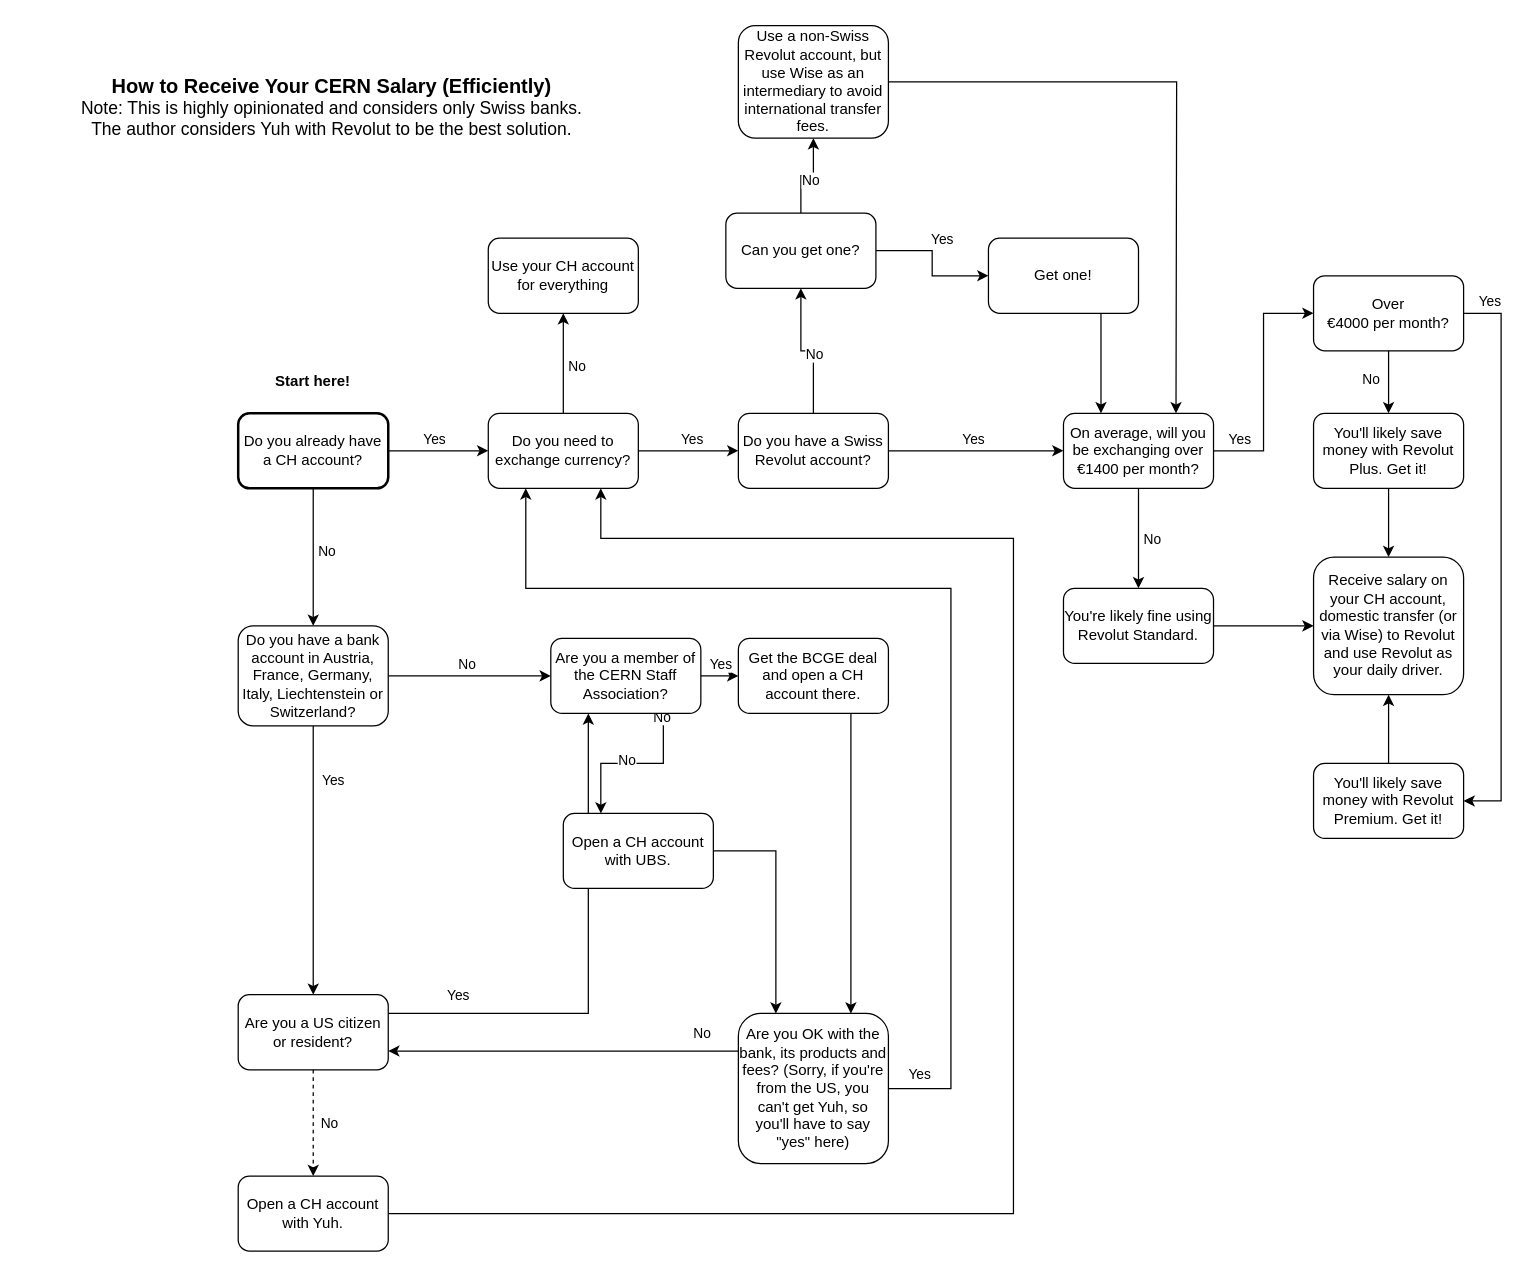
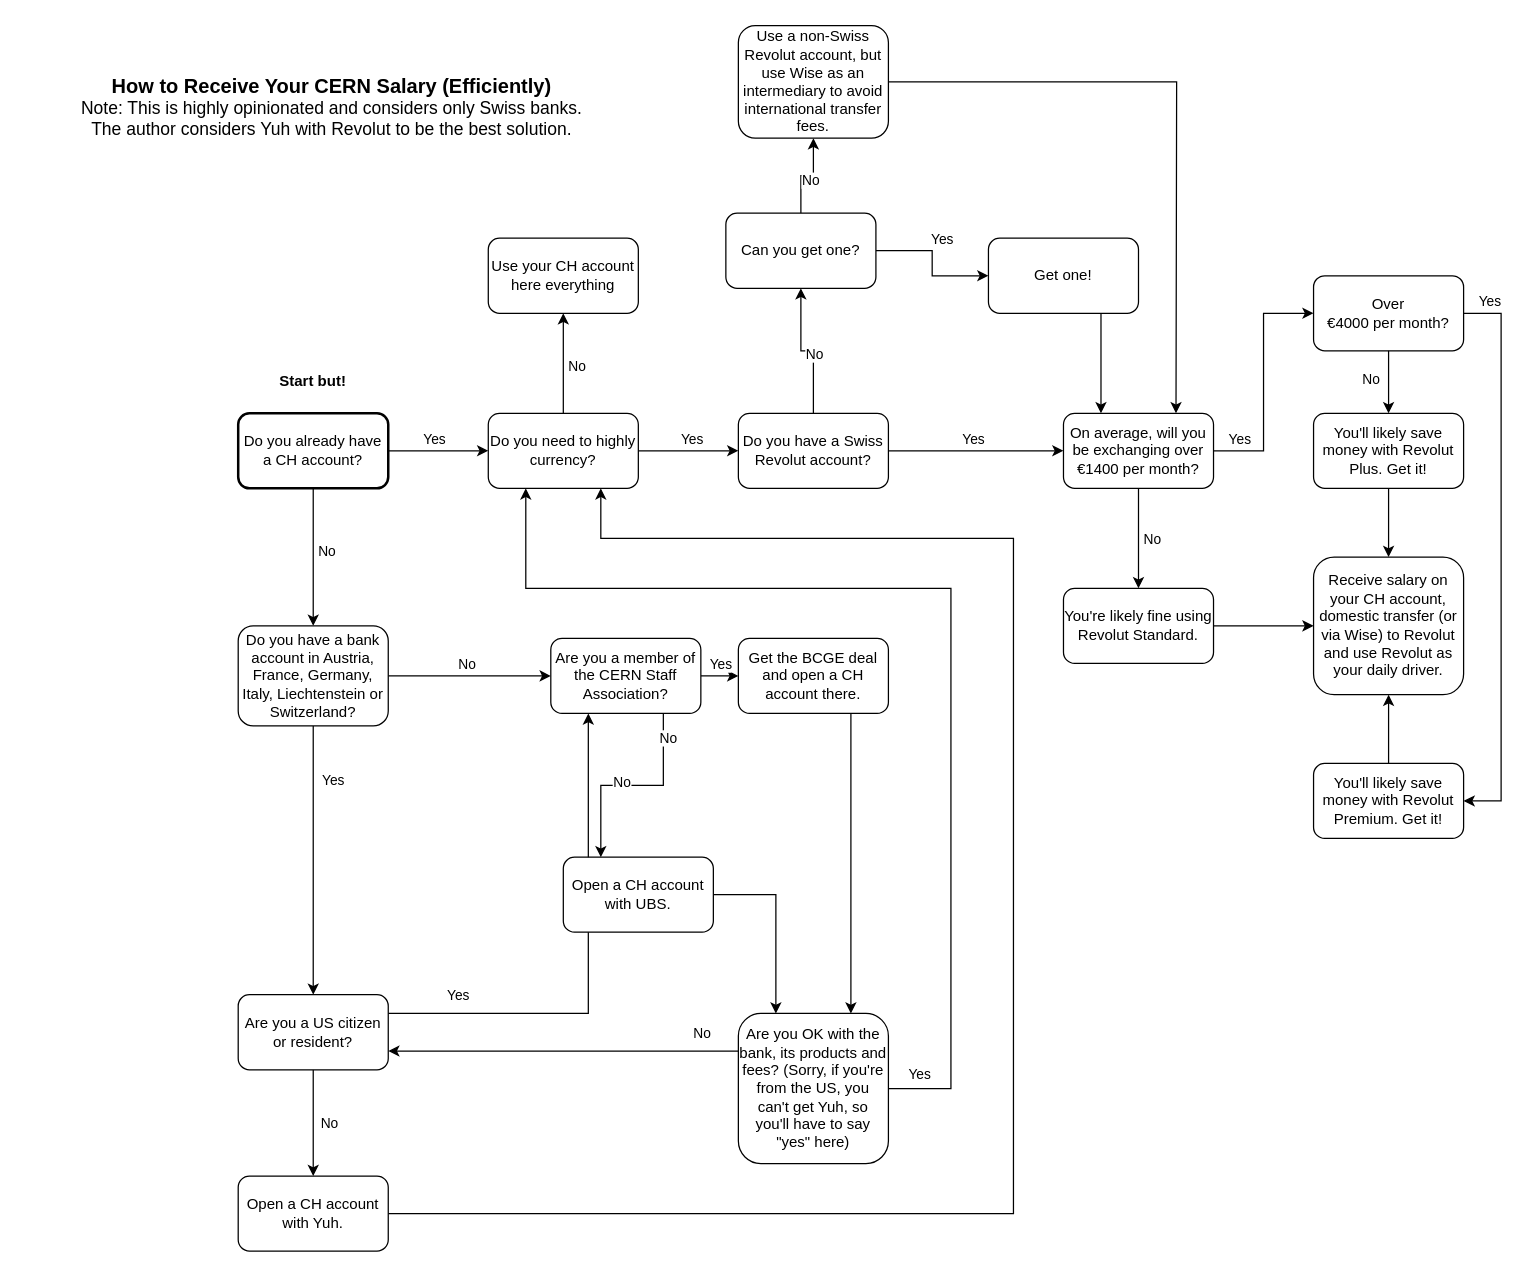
(563, 276) -> (563, 276)
(313, 382) -> (313, 382)
(563, 451) -> (563, 451)
(638, 851) -> (638, 894)
(313, 1120) -> (313, 1120)
